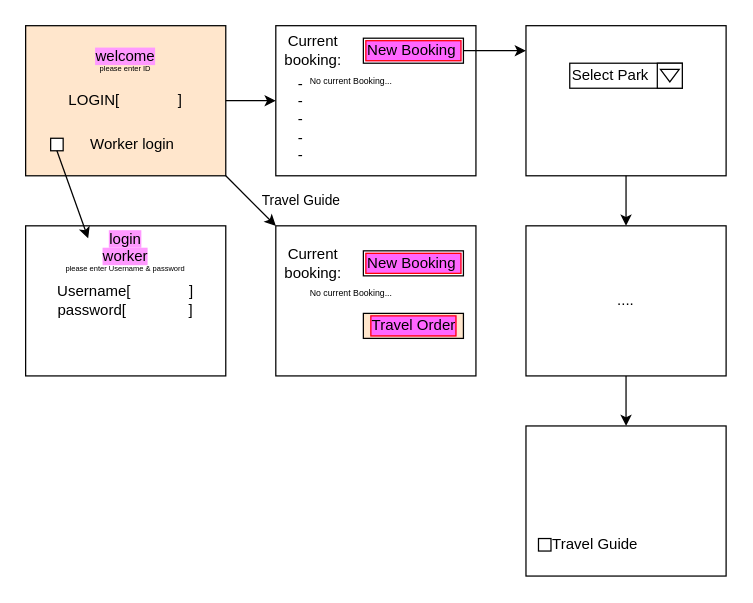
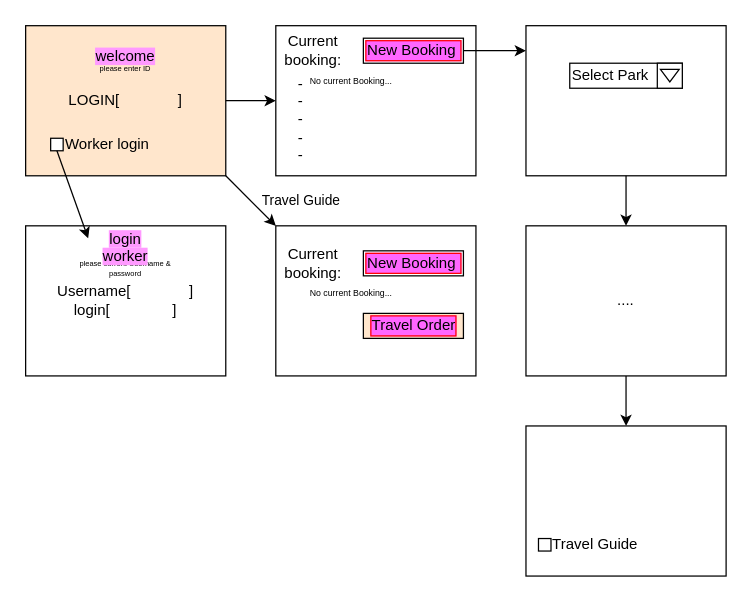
(132, 144) -> (107, 144)
(126, 269) -> (126, 269)
(126, 301) -> (126, 301)
